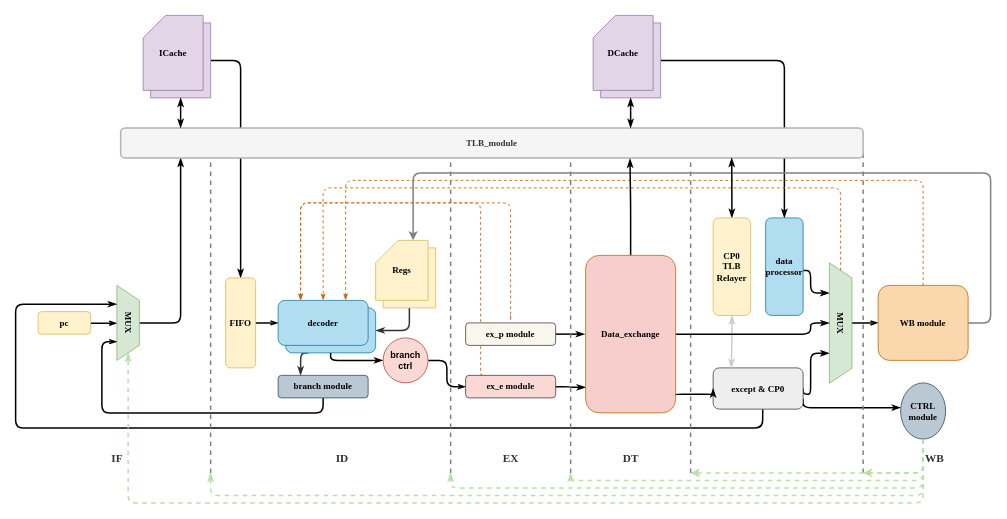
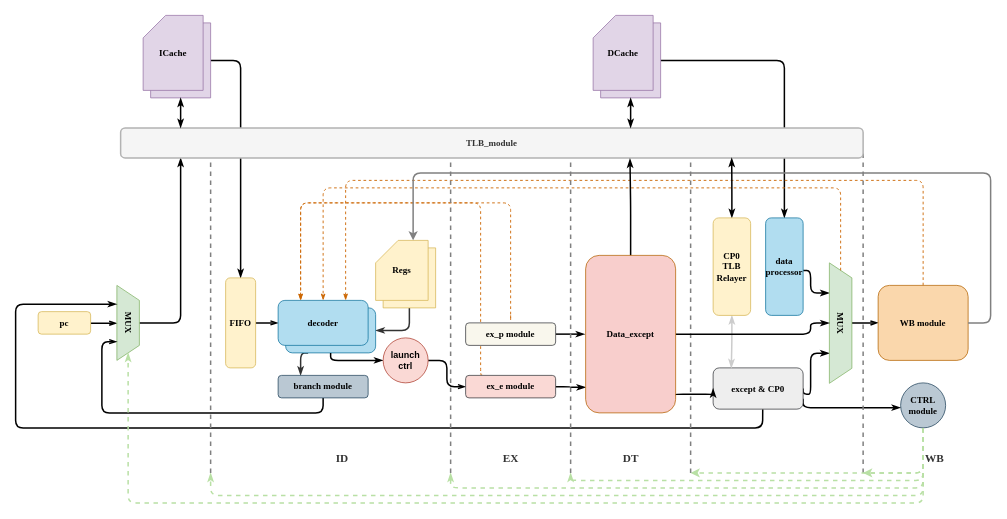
(630, 334) -> (630, 334)
(405, 360) -> (405, 360)
(923, 411) -> (923, 405)
(117, 458) -> none
